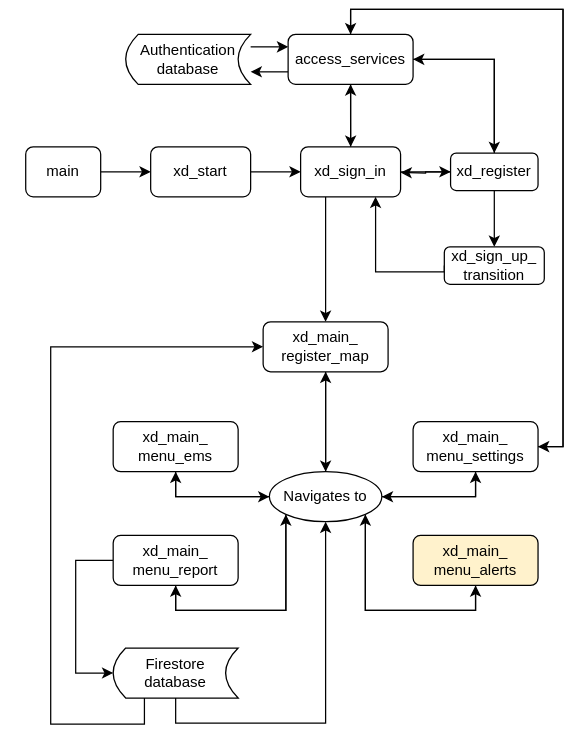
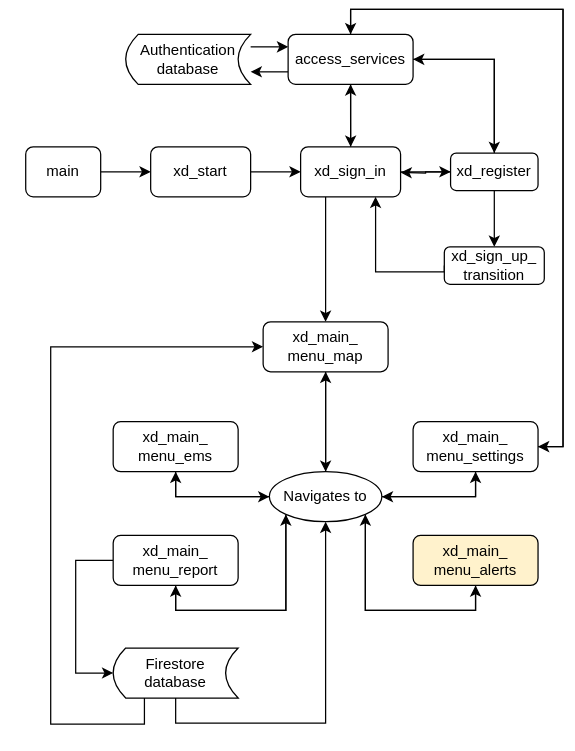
(326, 347) -> (326, 347)
